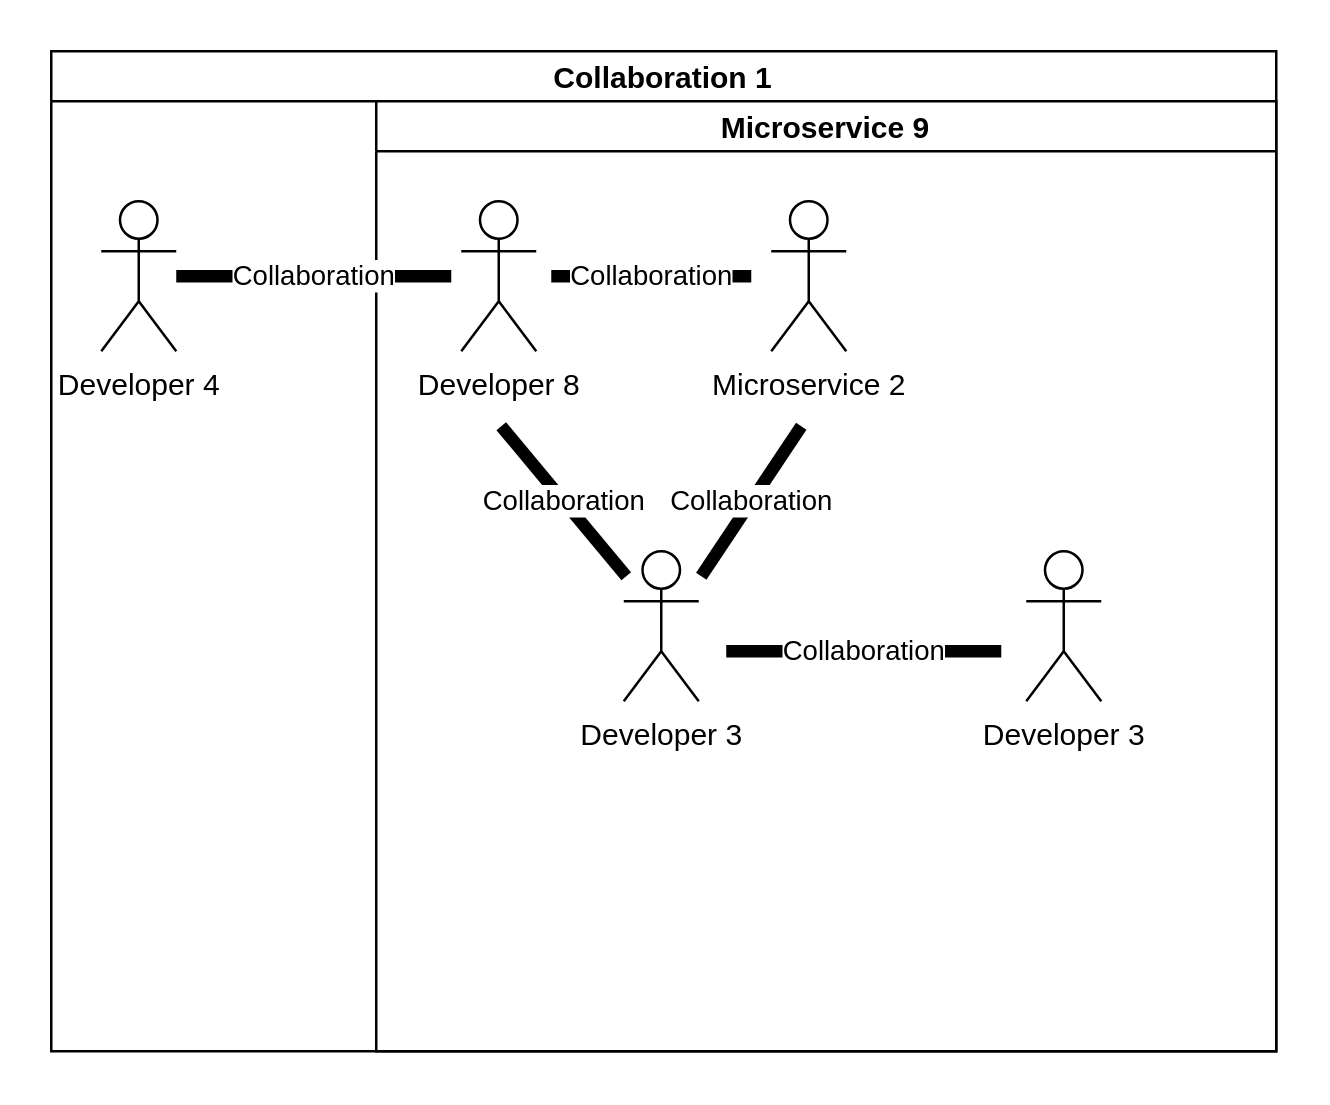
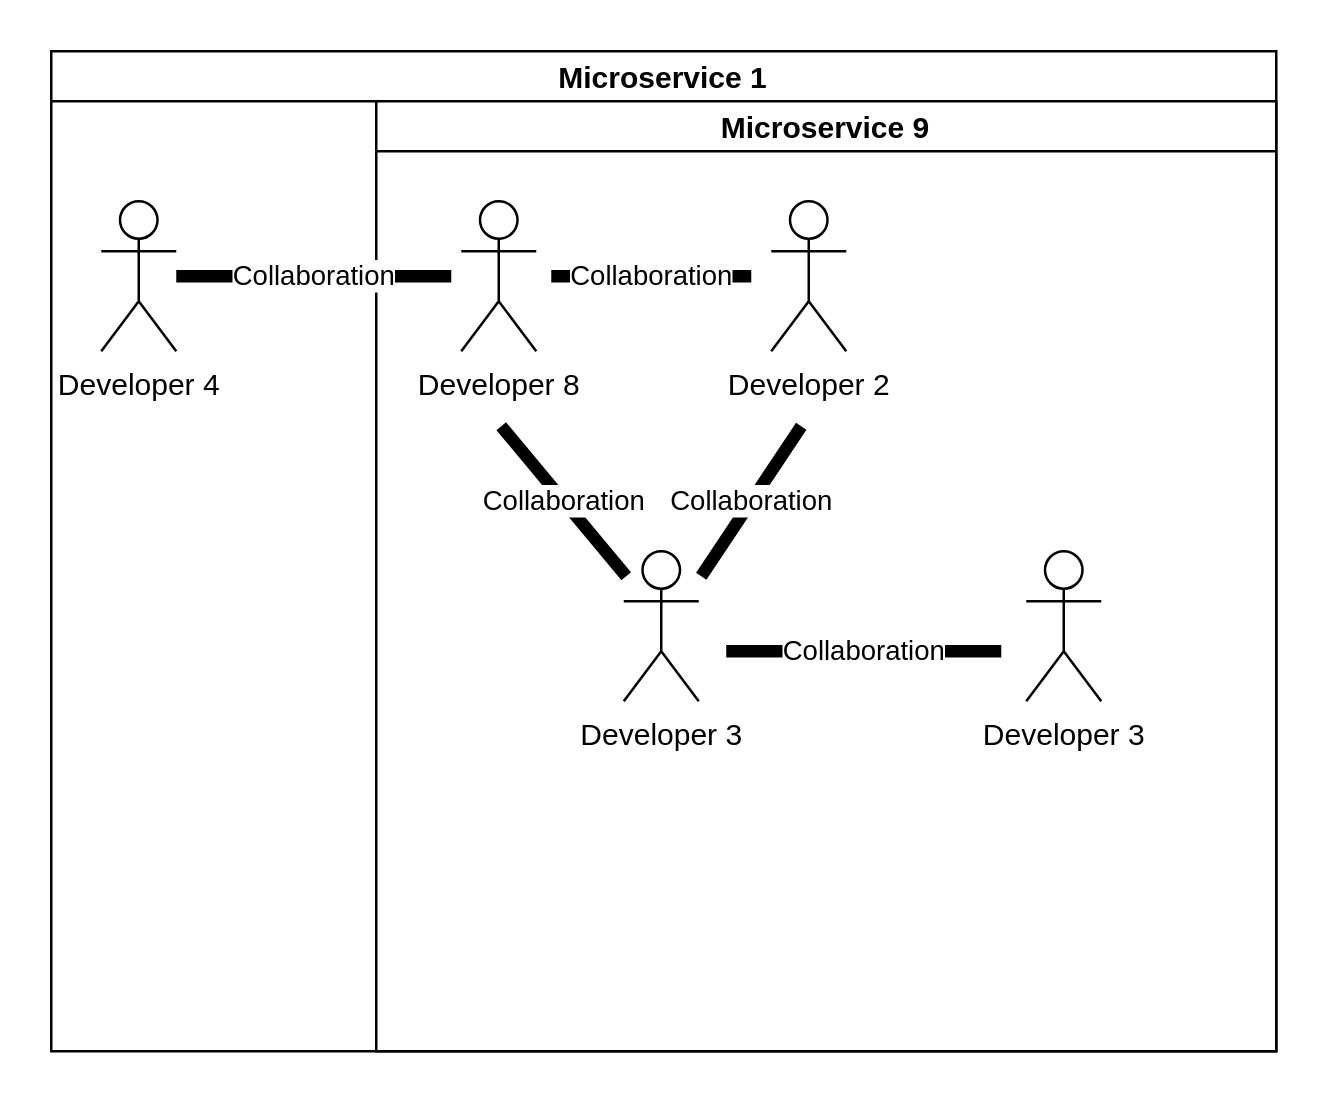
(663, 78) -> (663, 78)
(810, 387) -> (810, 387)
